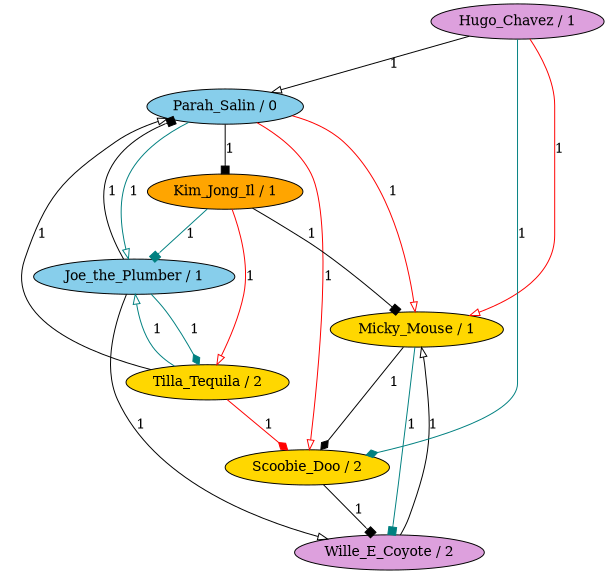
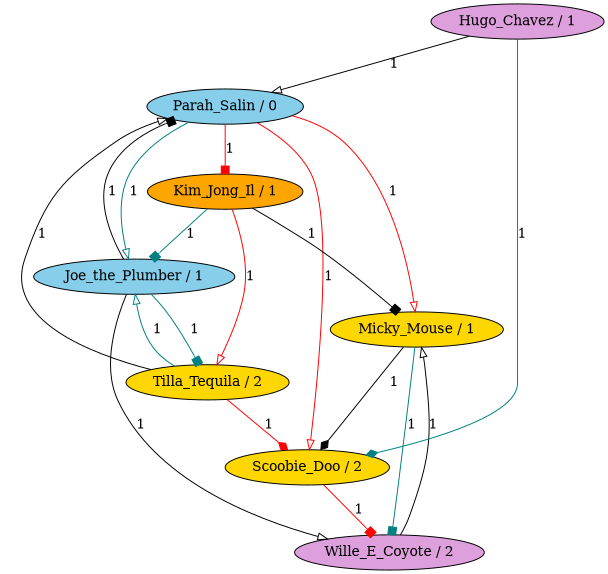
(225, 144) -> (225, 144)
(555, 192) -> none
(175, 324) -> (175, 324)
(345, 506) -> (345, 506)
